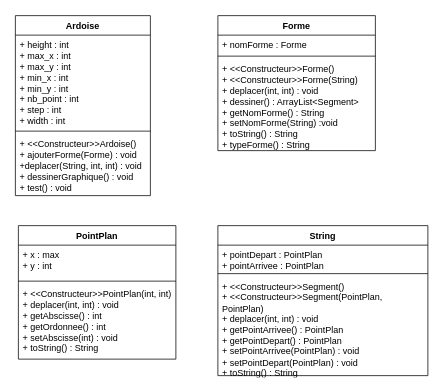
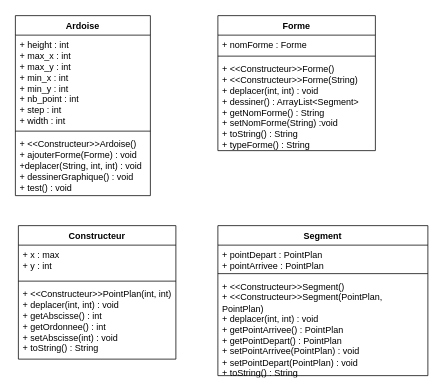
(97, 236) -> (97, 236)
(323, 236) -> (323, 236)
